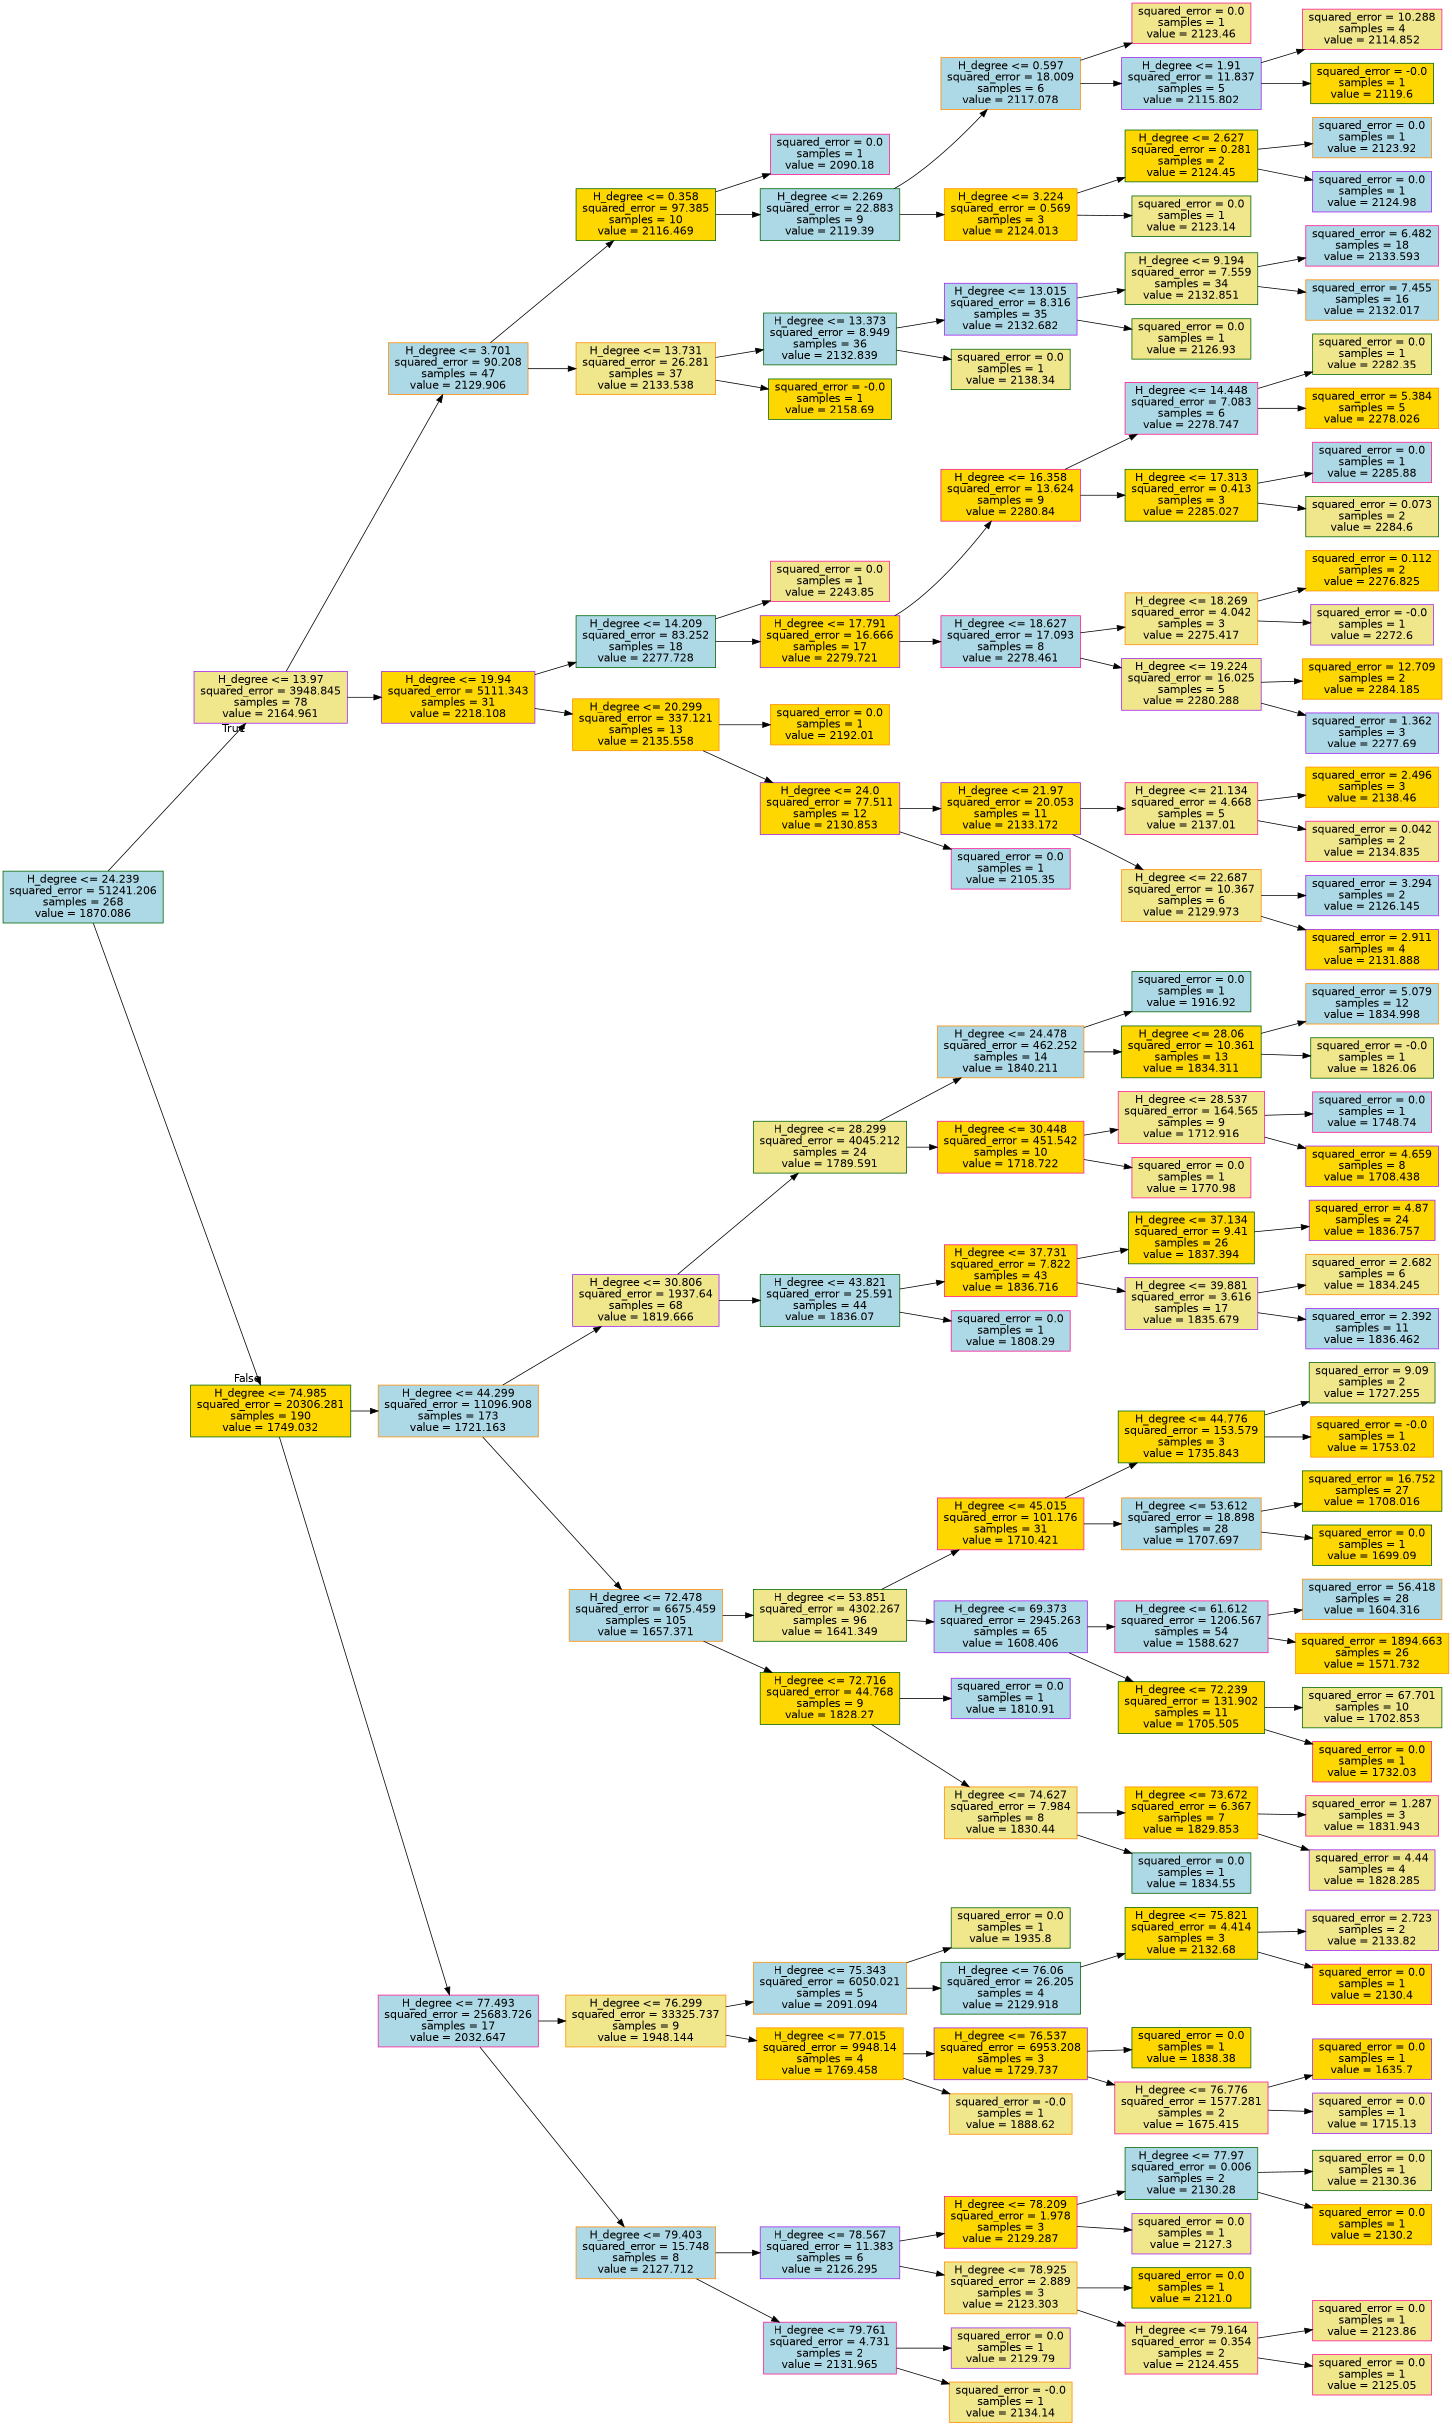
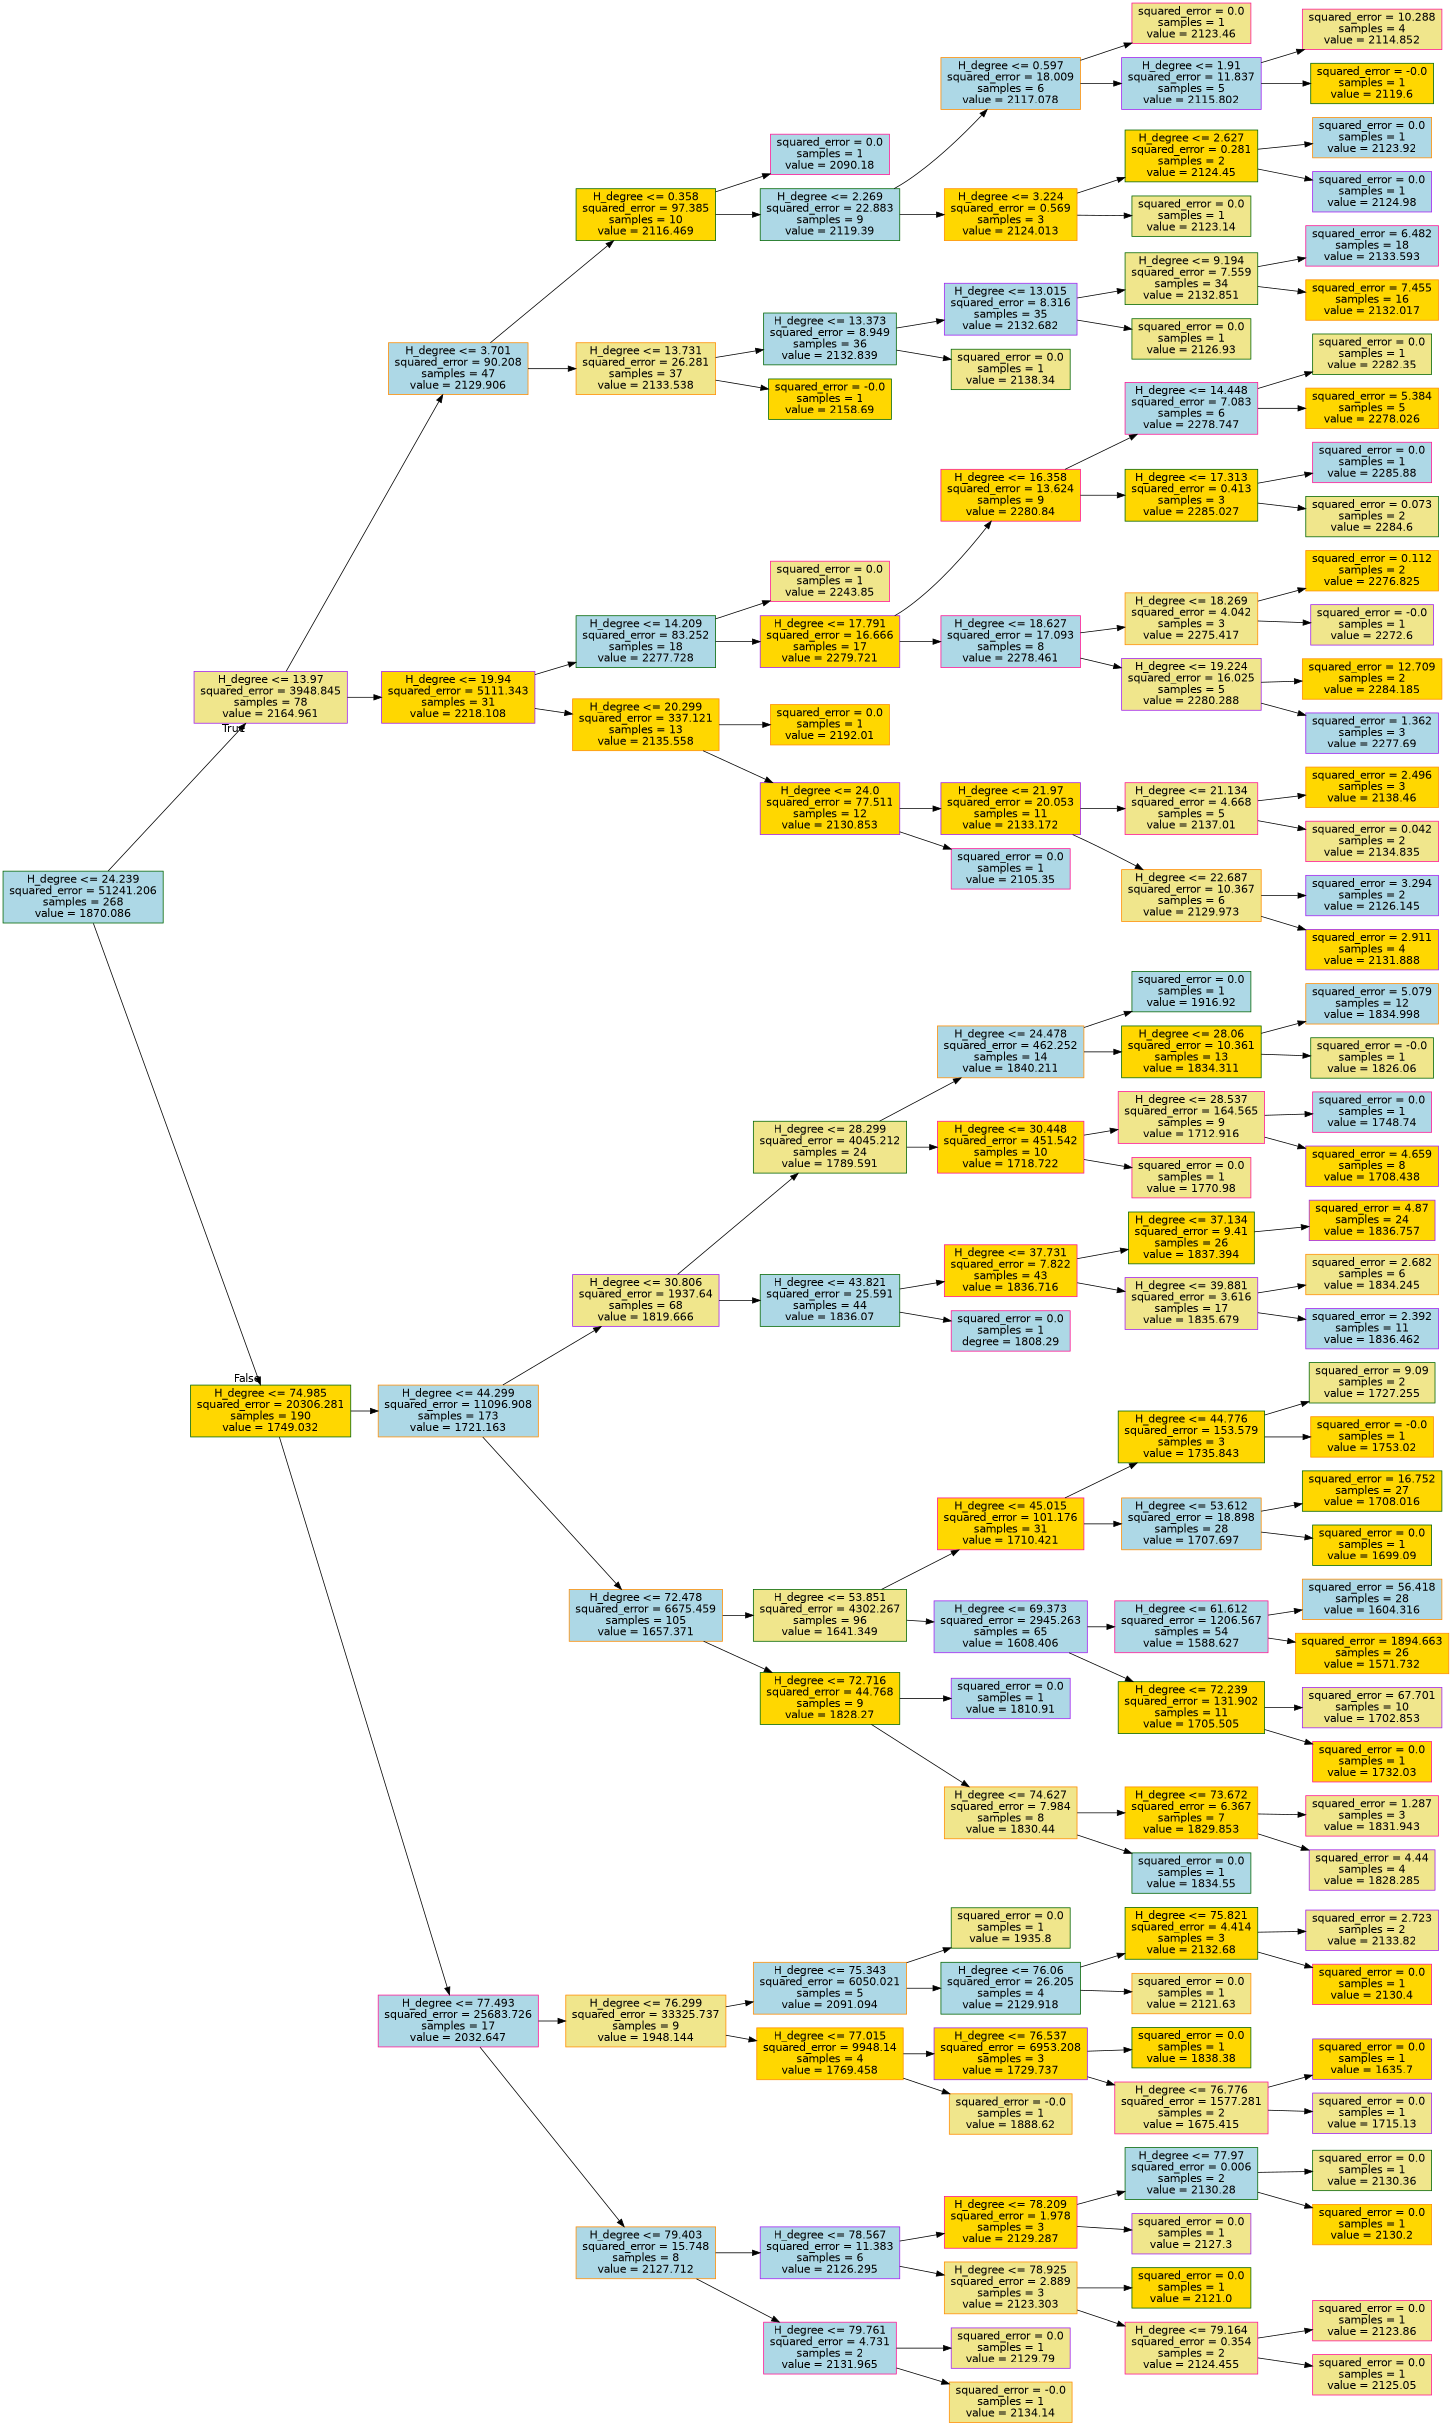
(1372, 300) -> (1372, 300)
(1011, 1331) -> (1011, 1331)
(1372, 1708) -> (1372, 1708)
none -> (1191, 1994)
